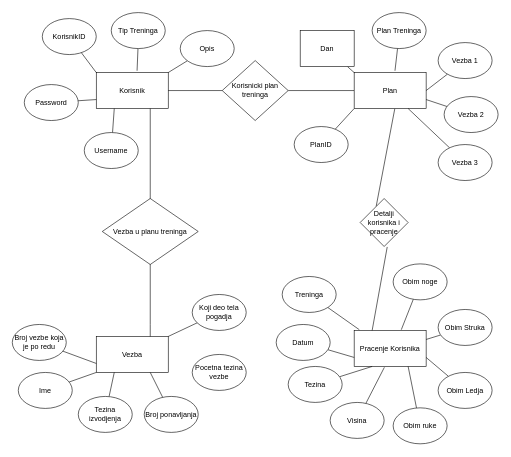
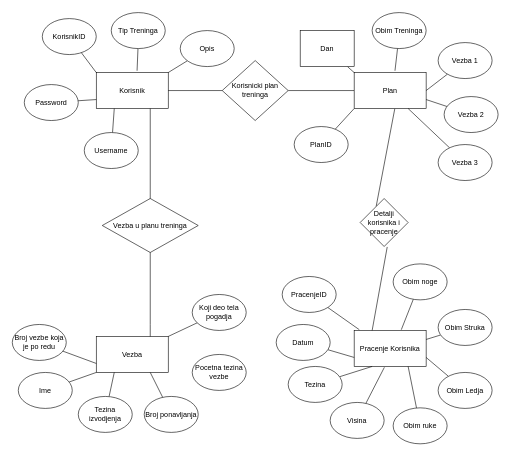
(399, 30) -> (399, 30)
(150, 231) -> (150, 225)
(309, 294) -> (309, 294)
